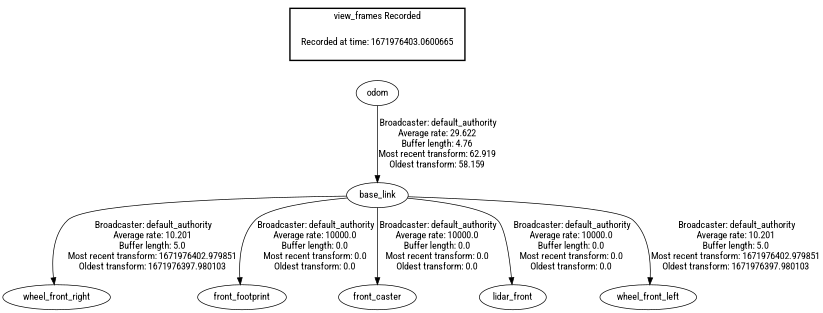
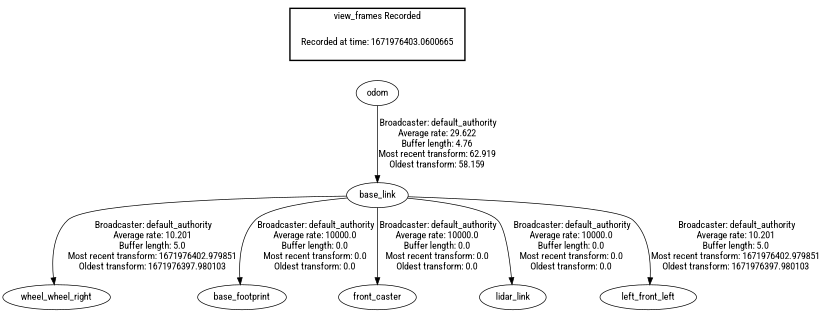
(57, 297) -> (57, 297)
(242, 297) -> (242, 297)
(513, 297) -> (513, 297)
(648, 297) -> (648, 297)
